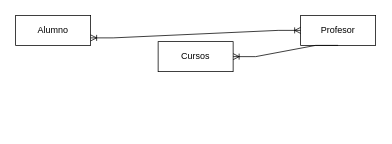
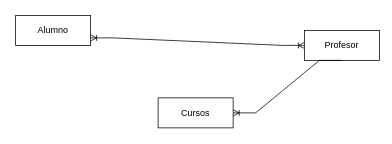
(338, 30) -> (342, 45)
(195, 57) -> (195, 113)
